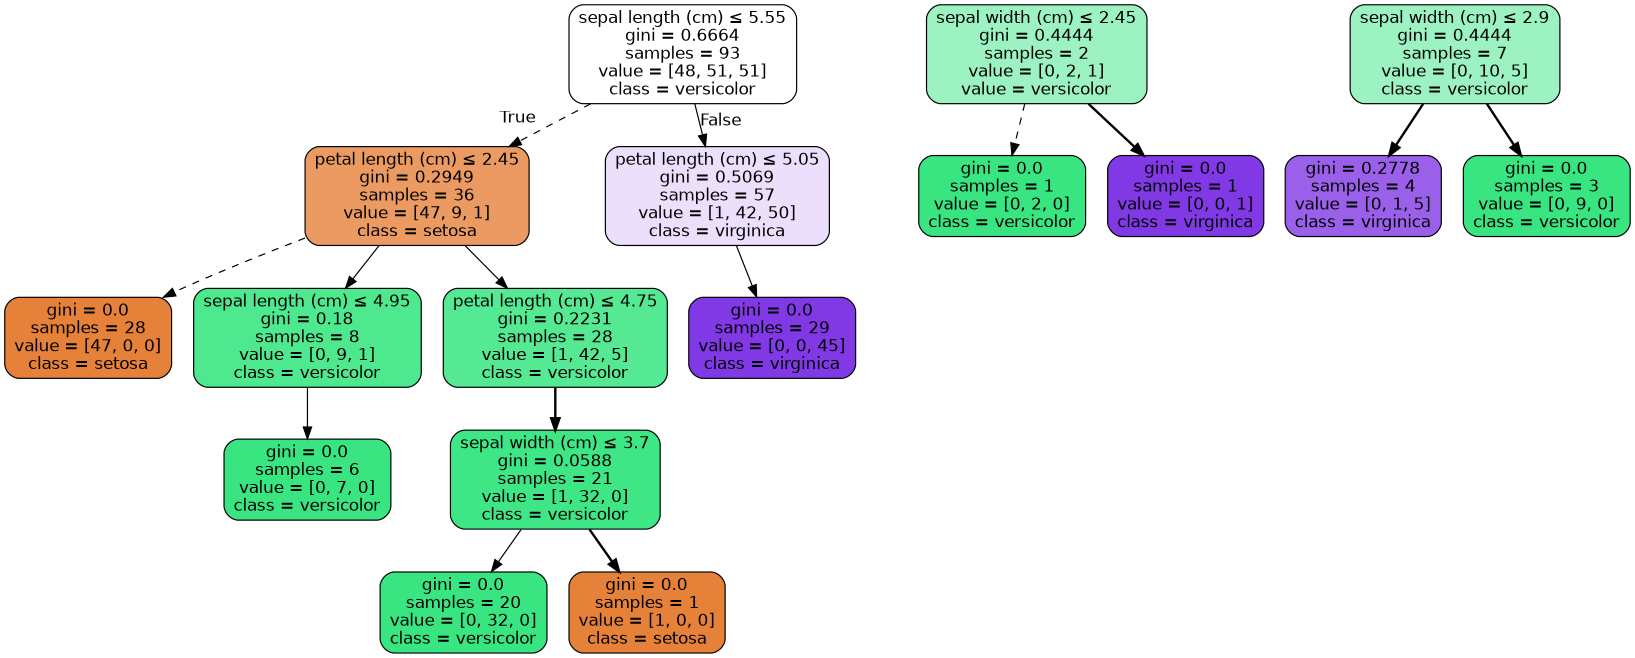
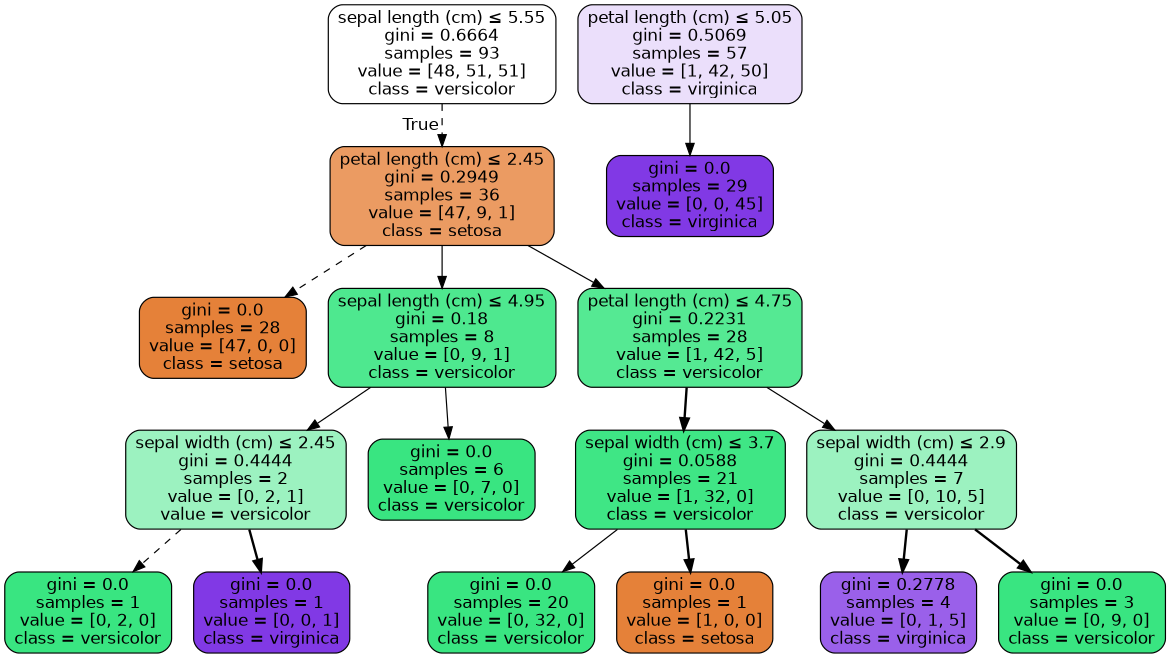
(699, 119) -> none
none -> (344, 405)
none -> (796, 406)
